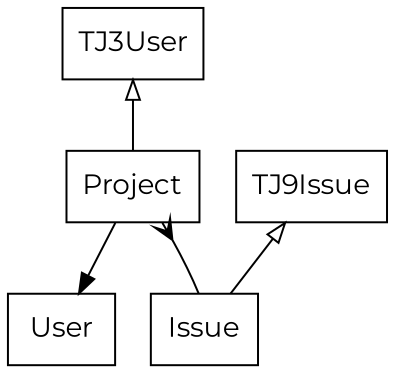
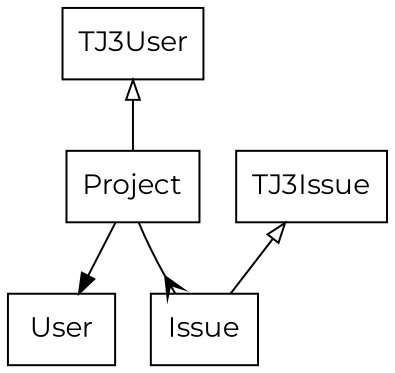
(312, 187) -> (312, 187)
(186, 267) -> (151, 250)
